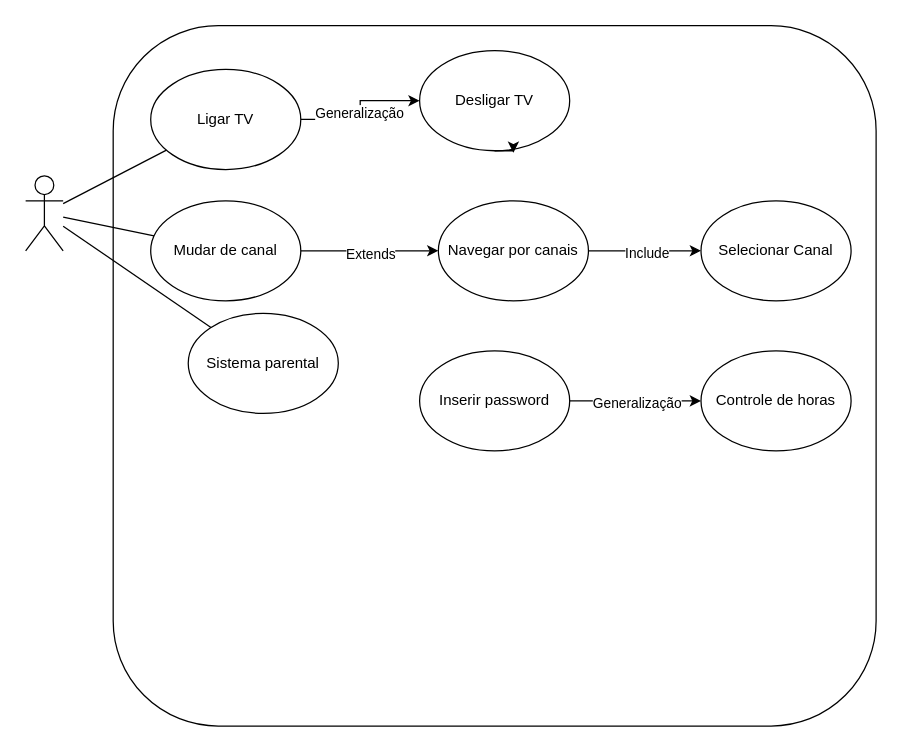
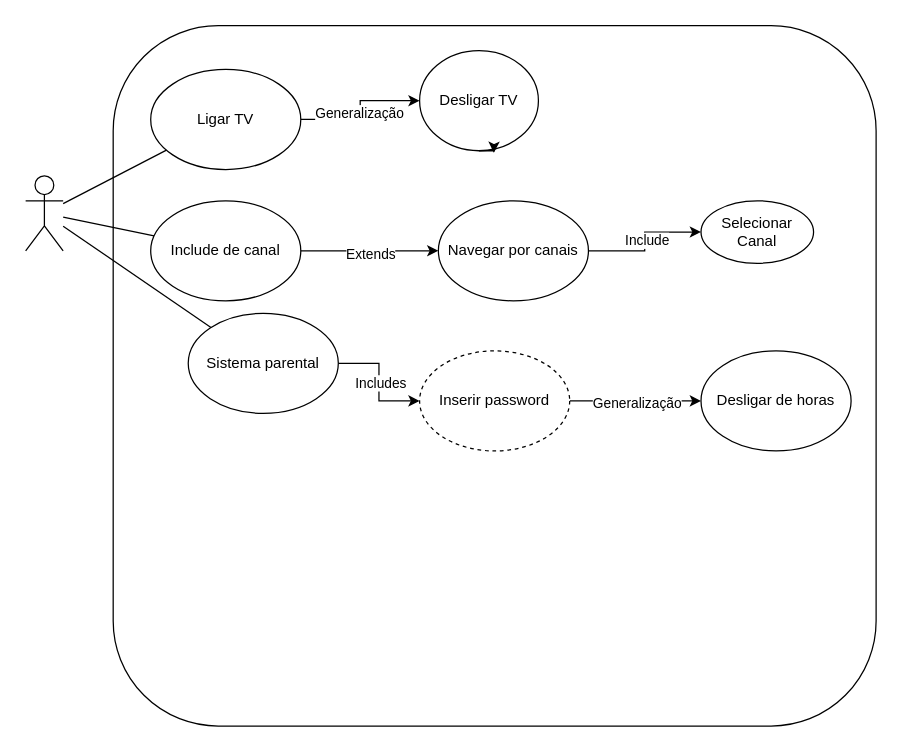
(494, 101) -> (479, 101)
(226, 251) -> (226, 251)
(776, 251) -> (757, 232)
none -> (379, 376)
(494, 401) -> (494, 401)
(776, 401) -> (776, 401)
